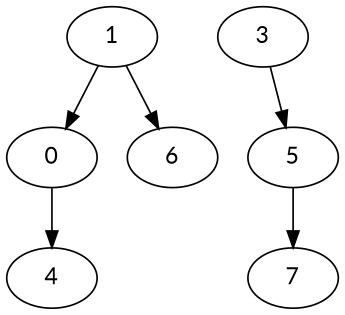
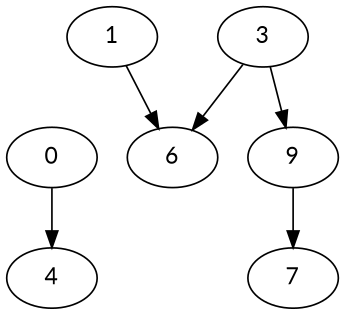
(86, 90) -> none
none -> (223, 90)
(293, 157) -> (293, 157)
